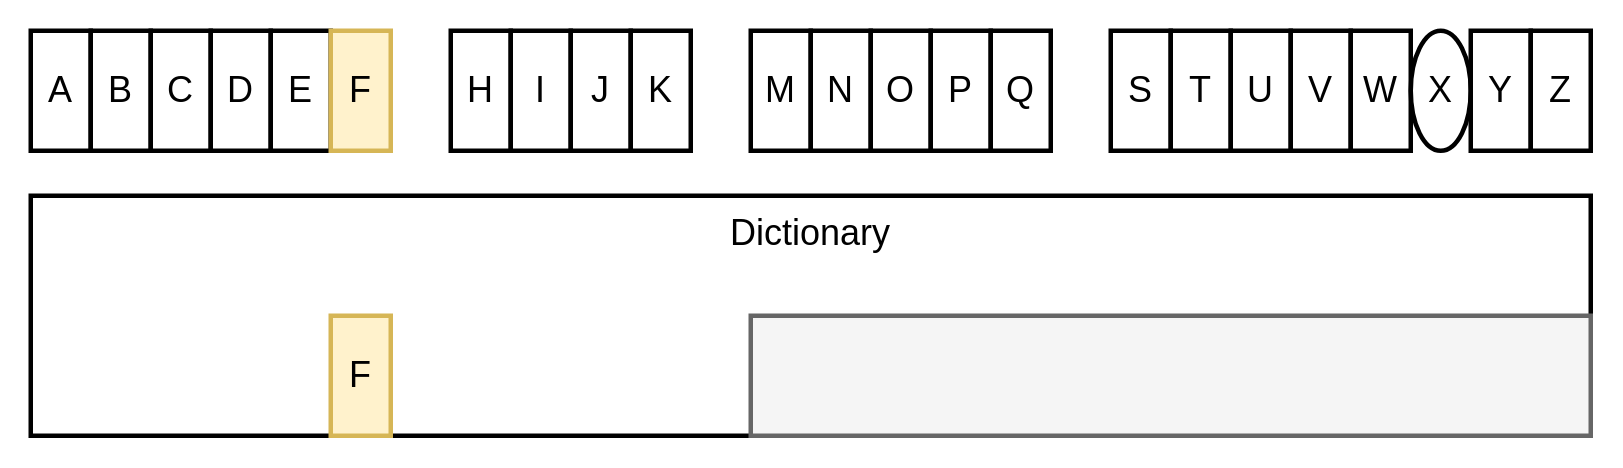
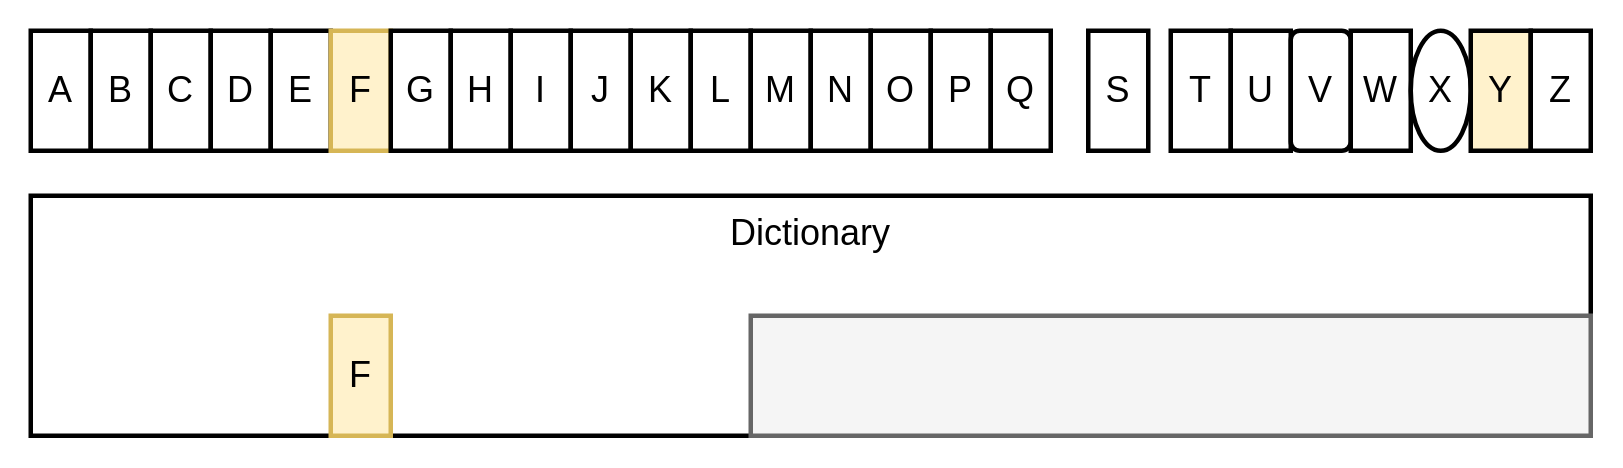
none -> (421, 91)
none -> (721, 91)
(1141, 91) -> (1118, 91)
(1321, 91) -> (1321, 91)
(1501, 91) -> (1501, 91)
